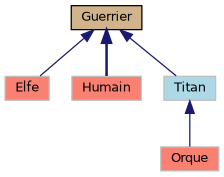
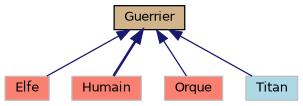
(190, 130) -> (175, 58)
